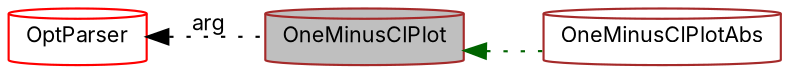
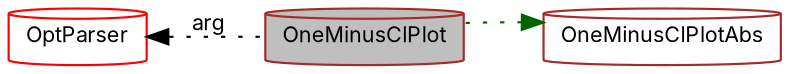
(515, 51) -> (493, 22)
